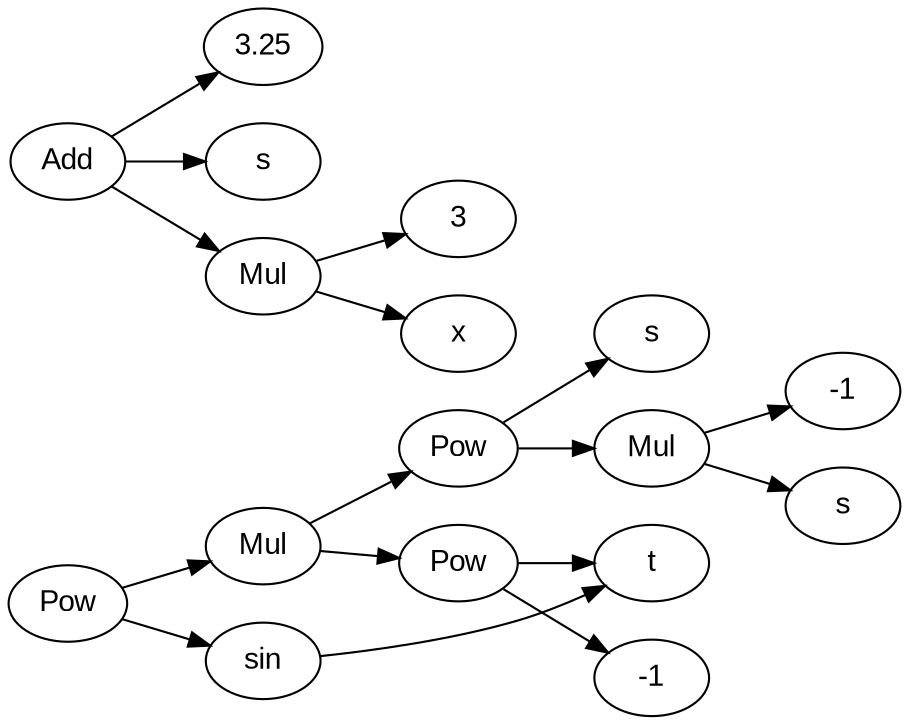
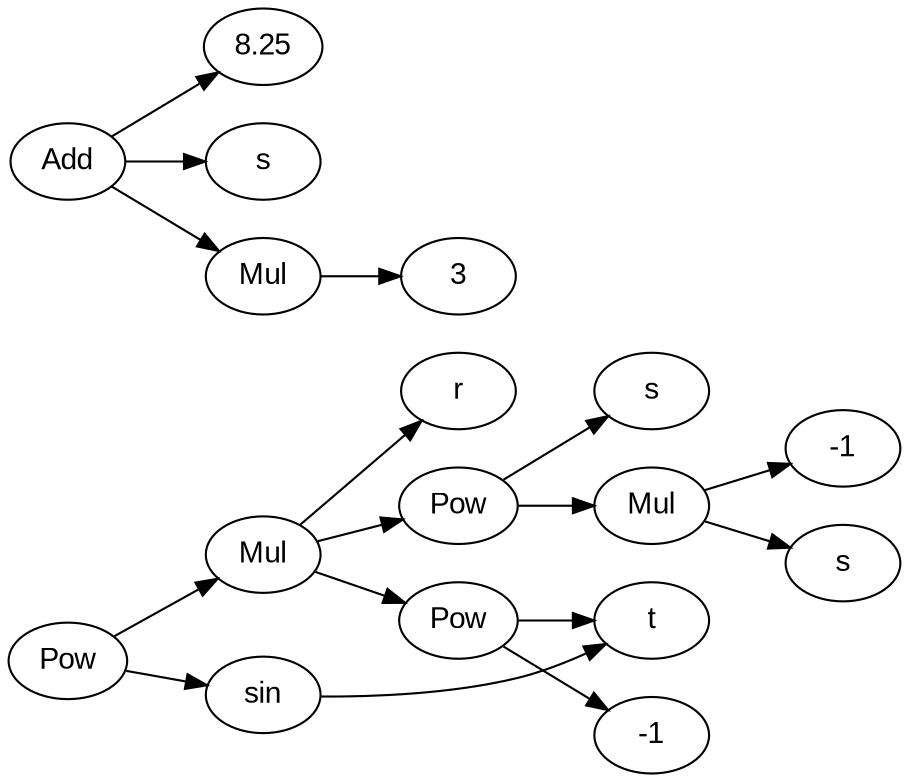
(263, 47) -> (263, 47)
(458, 334) -> none
none -> (458, 391)
